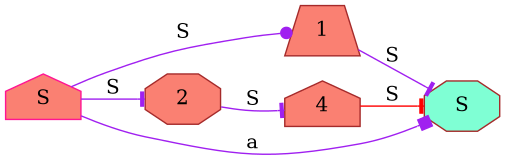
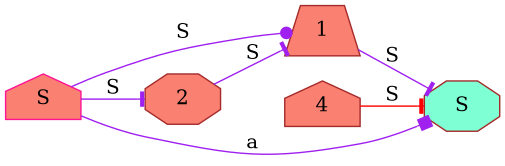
(249, 111) -> (247, 68)
